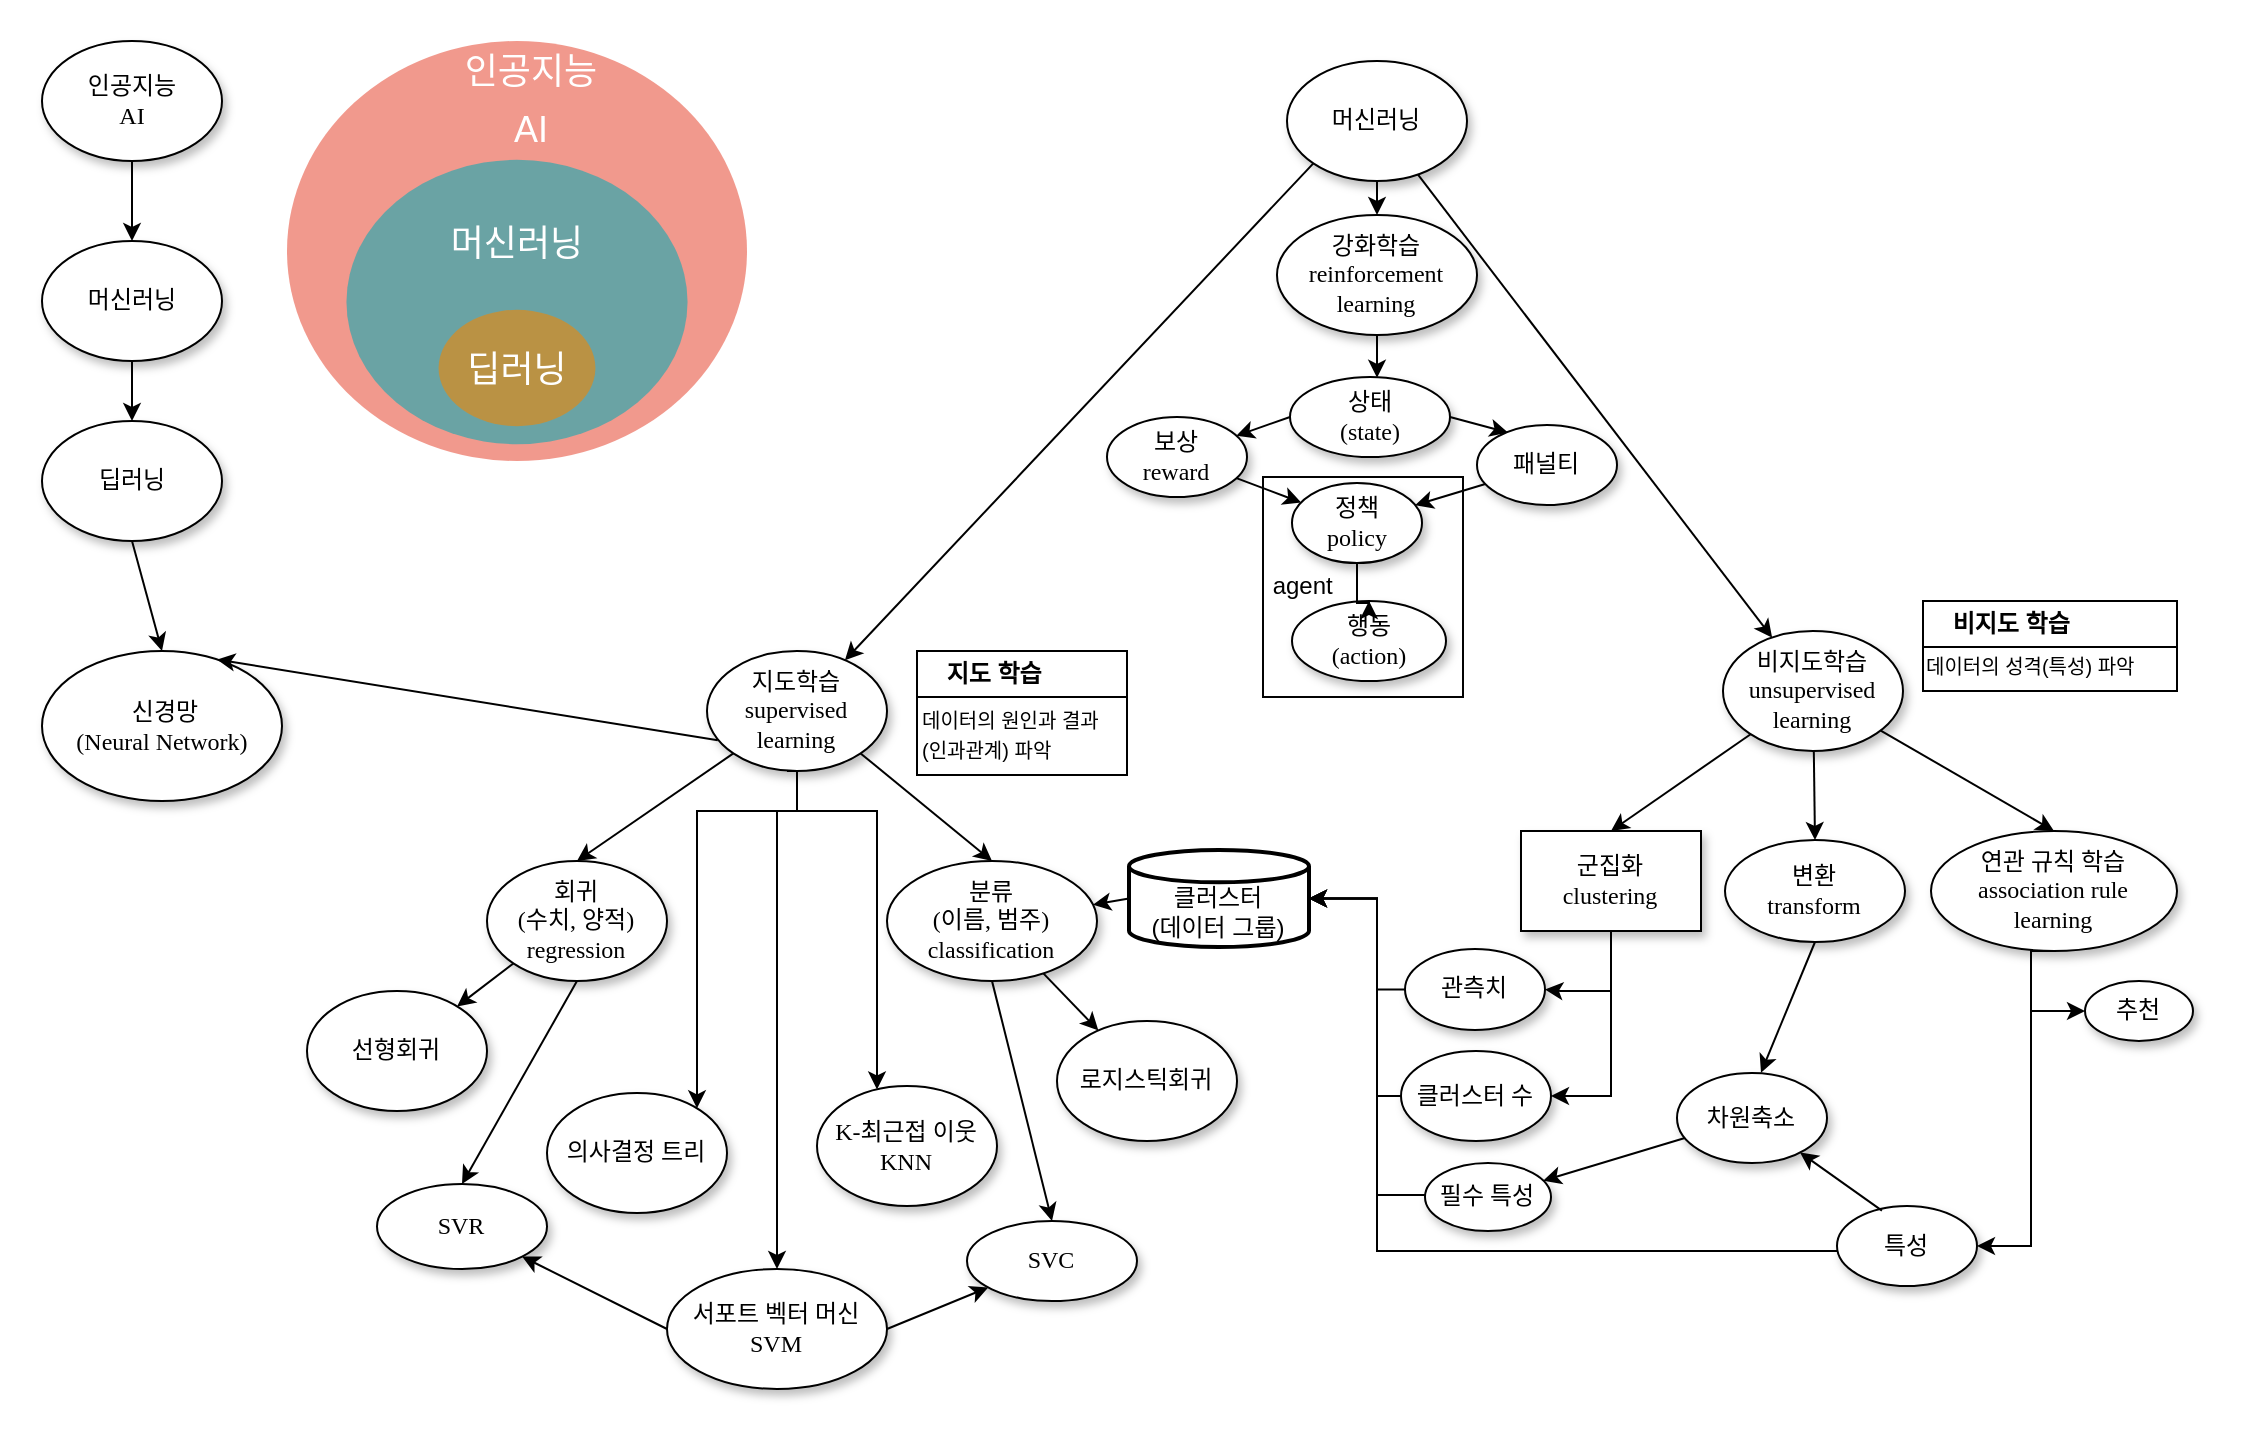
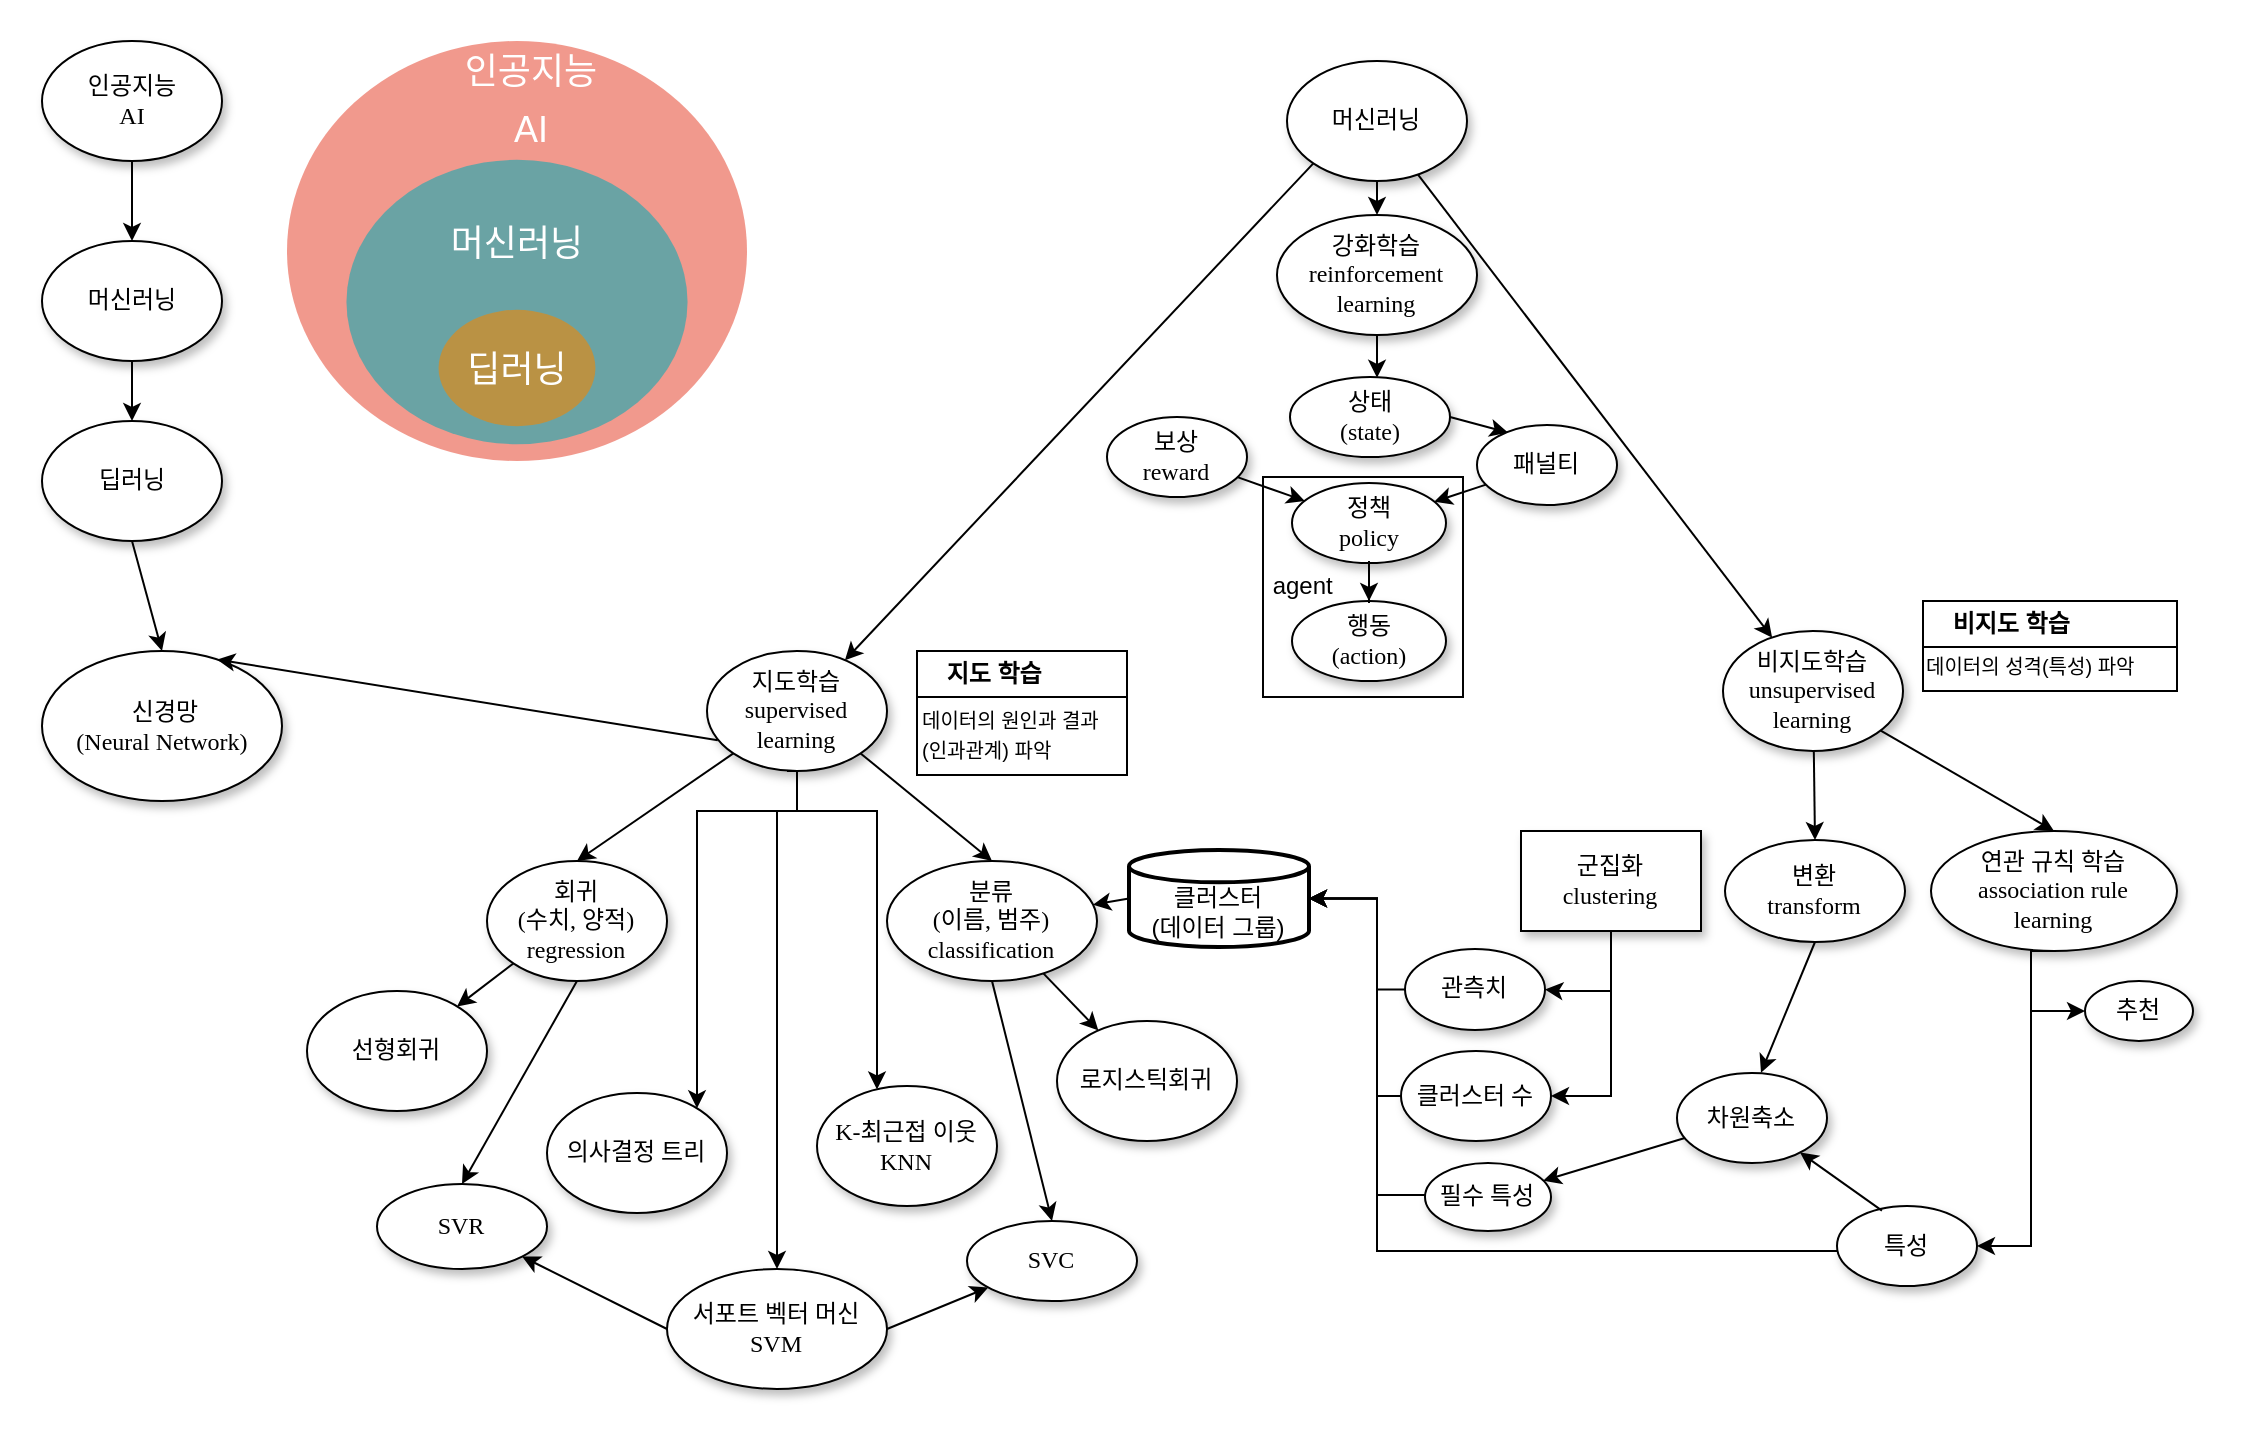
(1269, 424) -> none
(1357, 523) -> (1369, 523)
(1686, 779) -> none
